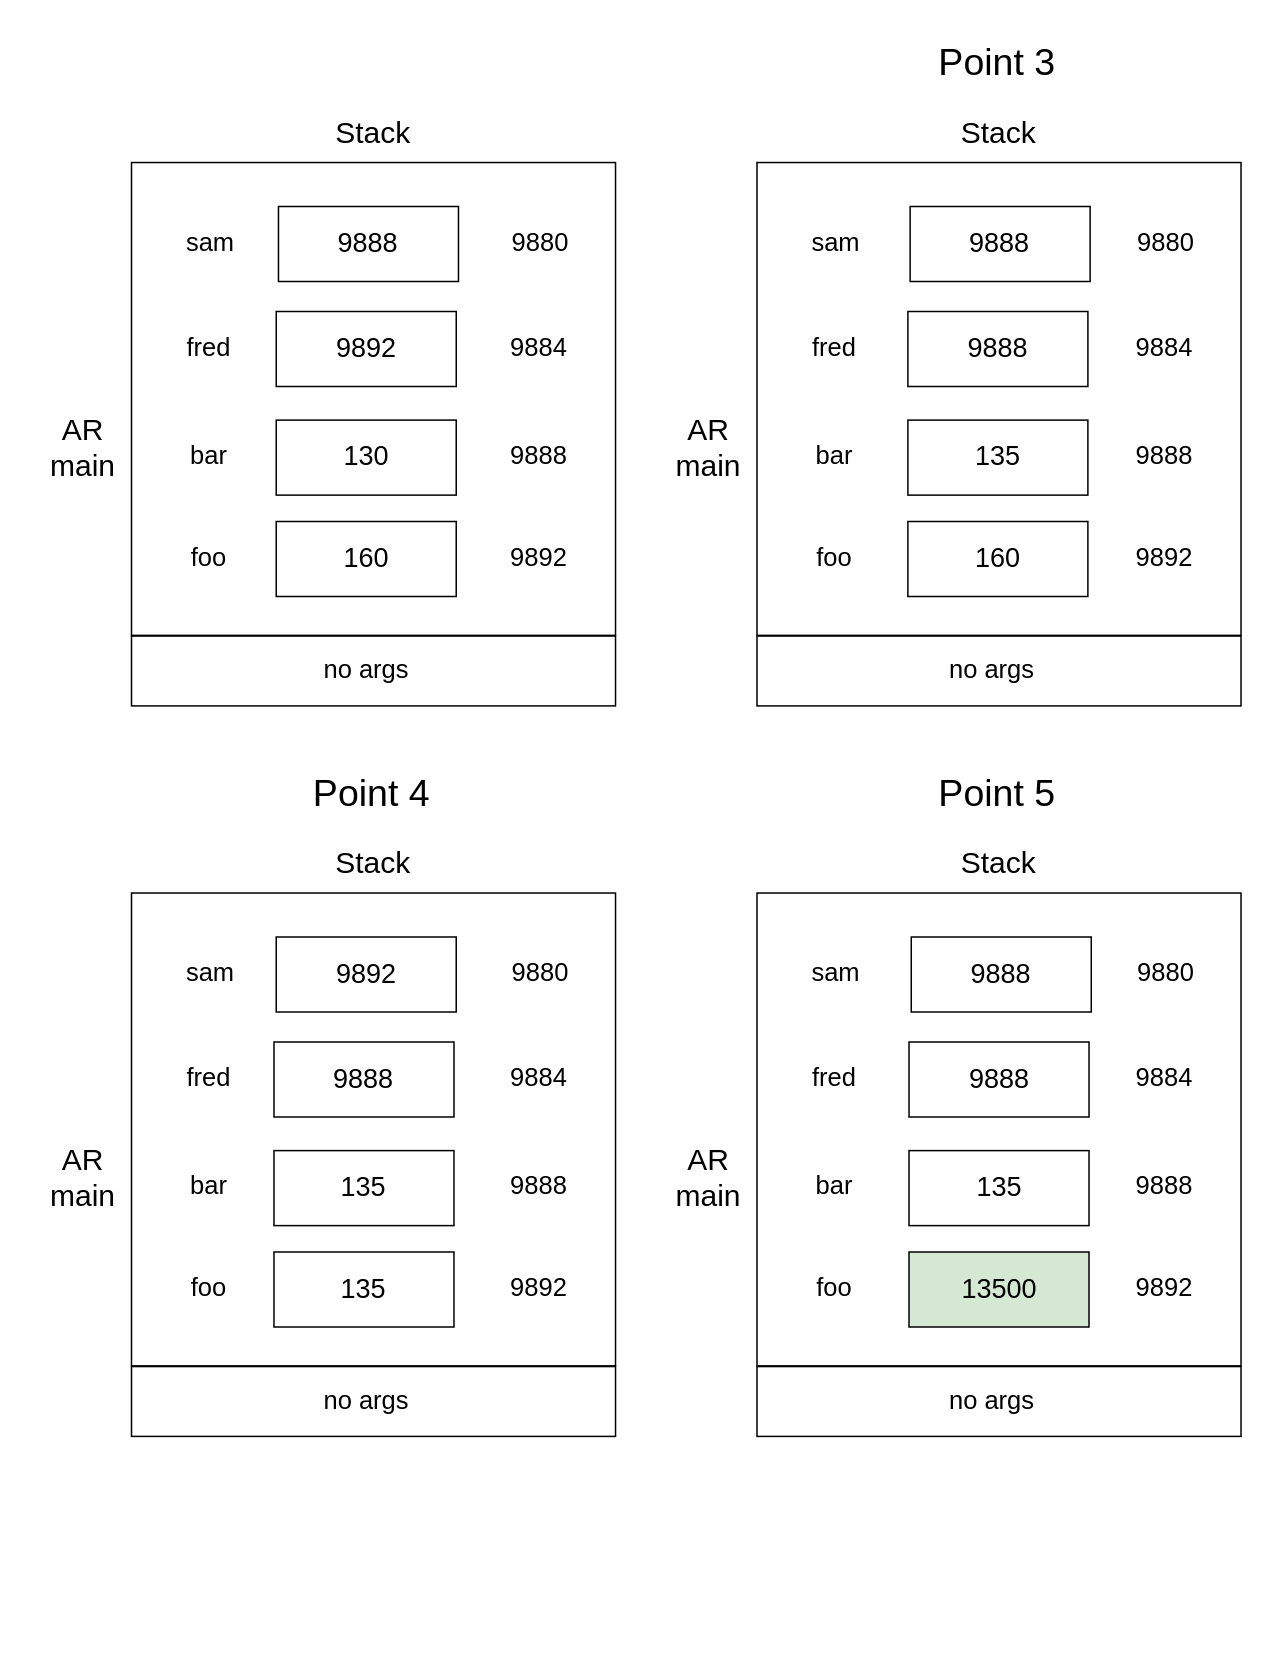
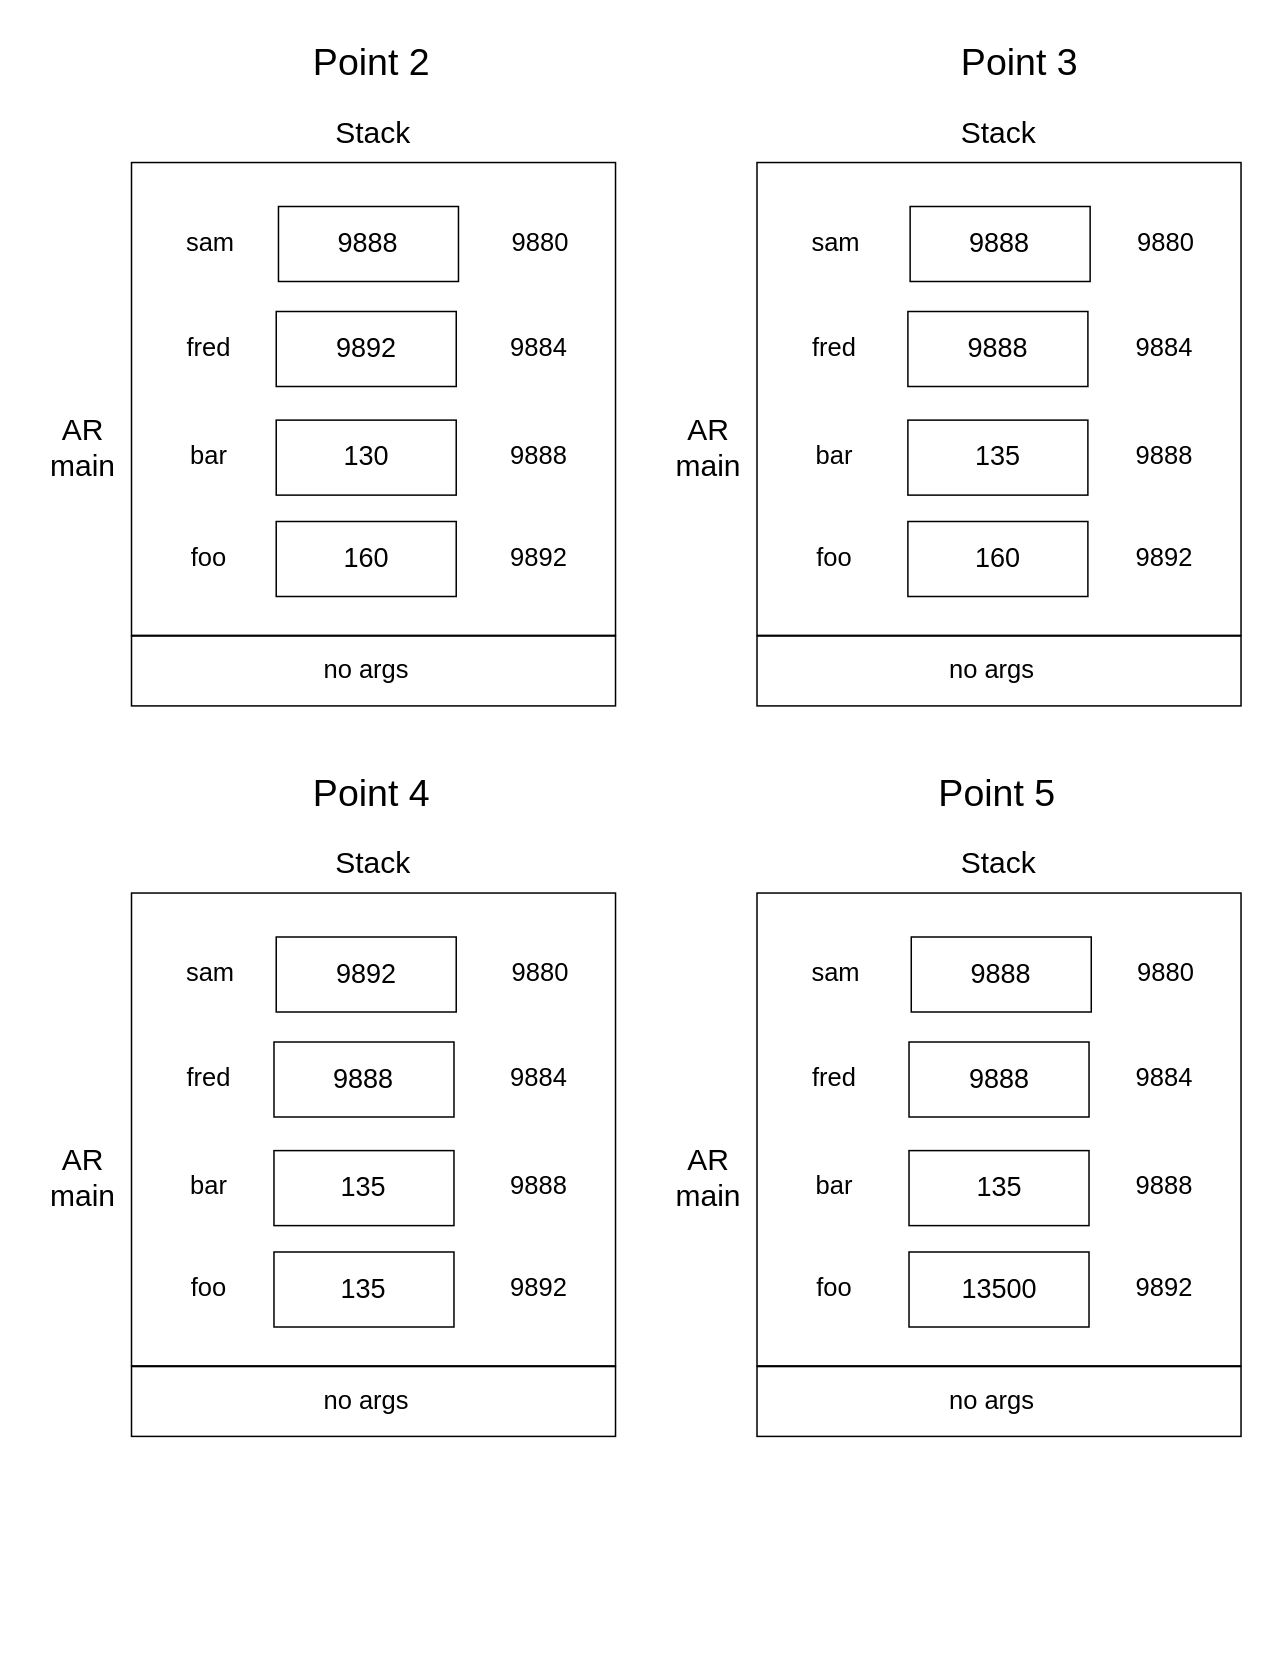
none -> (372, 61)
(998, 61) -> (1020, 61)
(999, 1289) -> (999, 1289)
